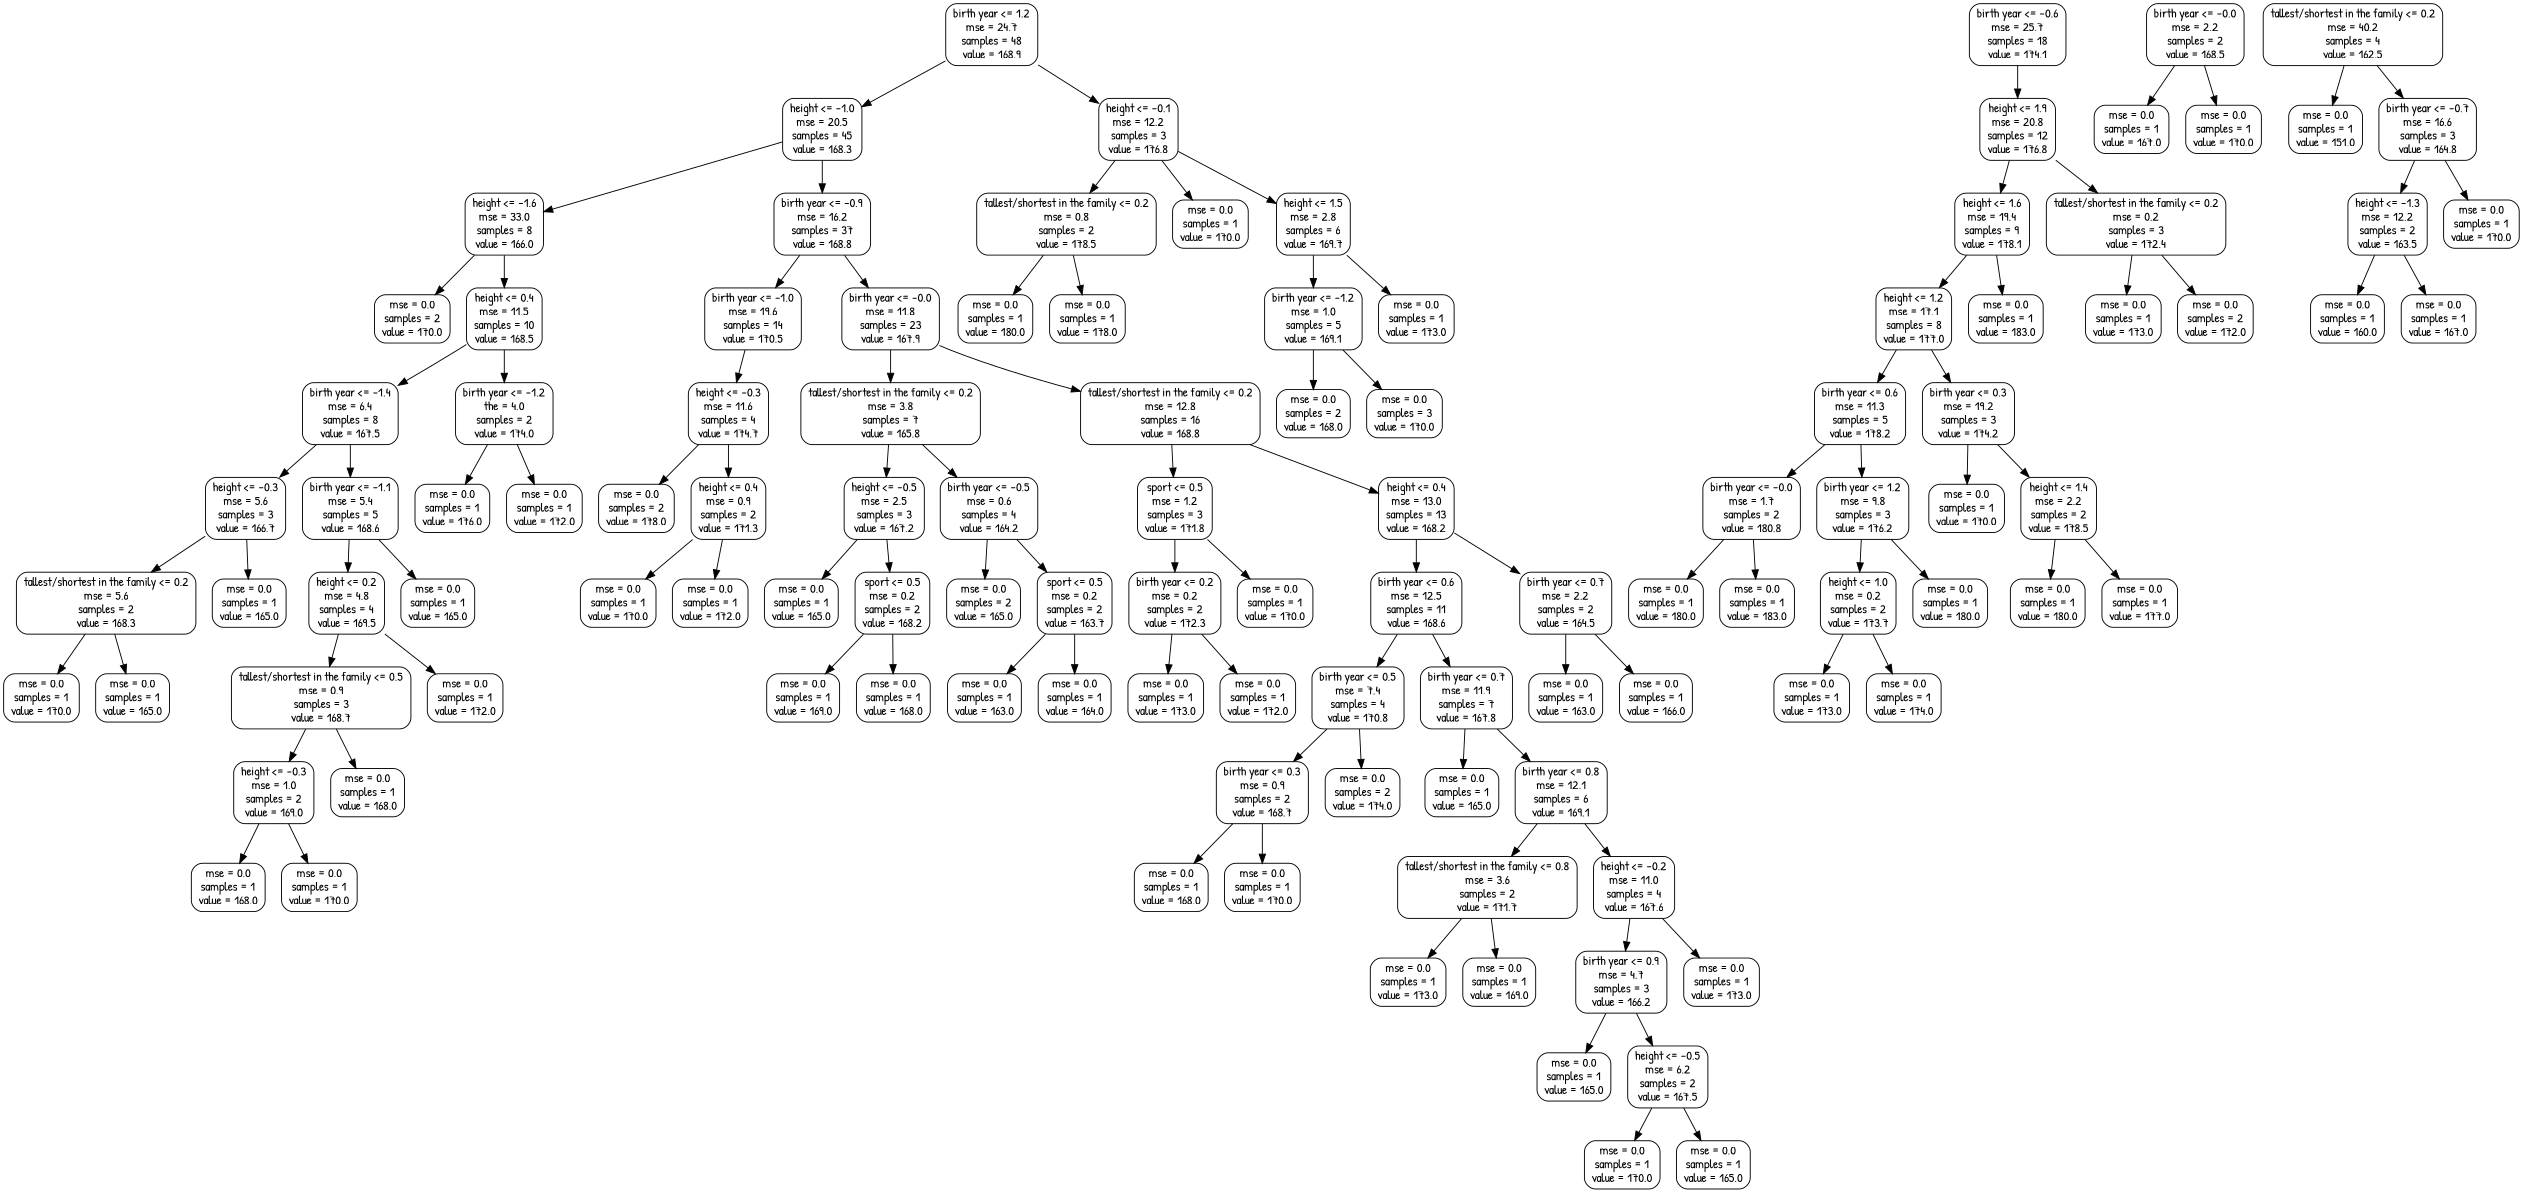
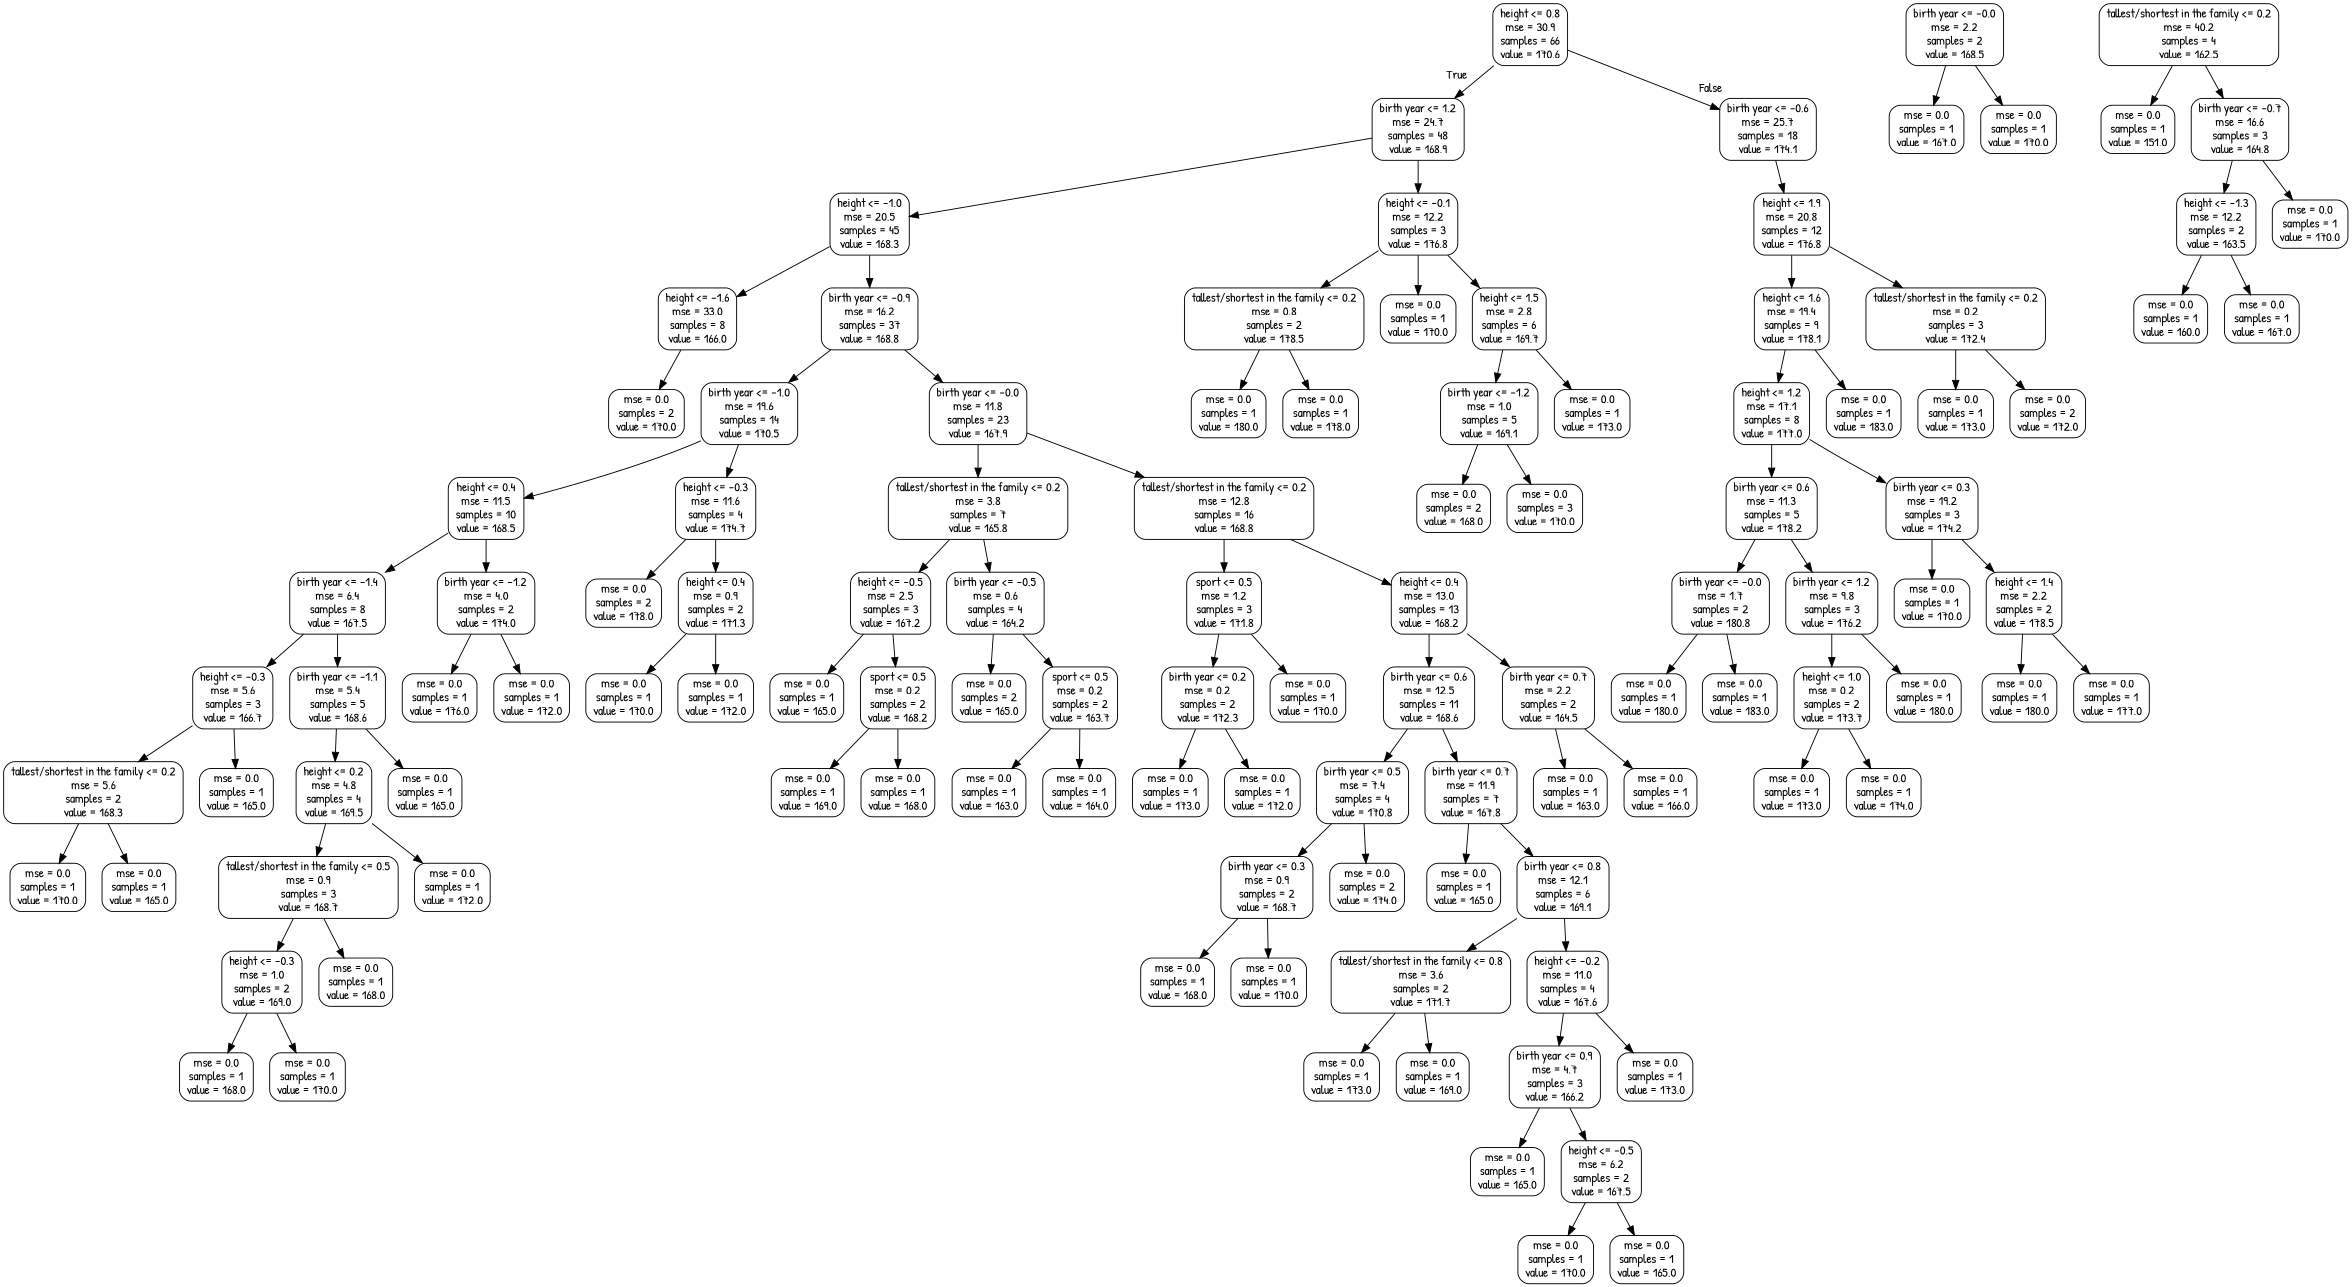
none -> (1530, 35)
(504, 267) -> (618, 471)
(504, 414) -> (486, 603)
